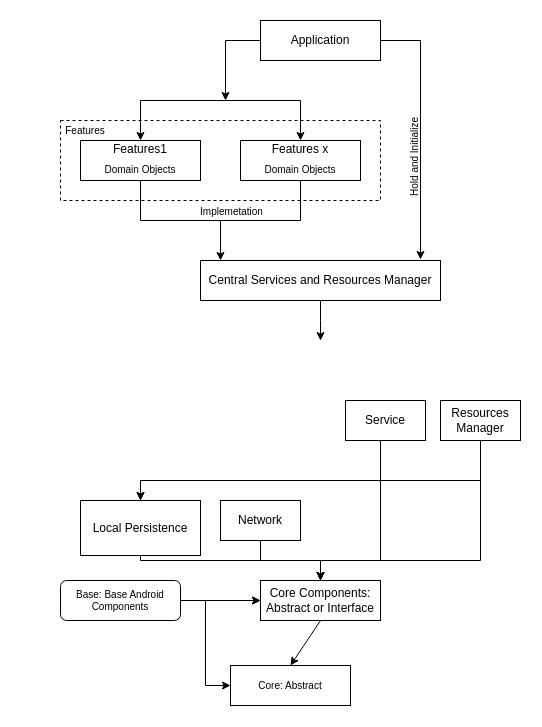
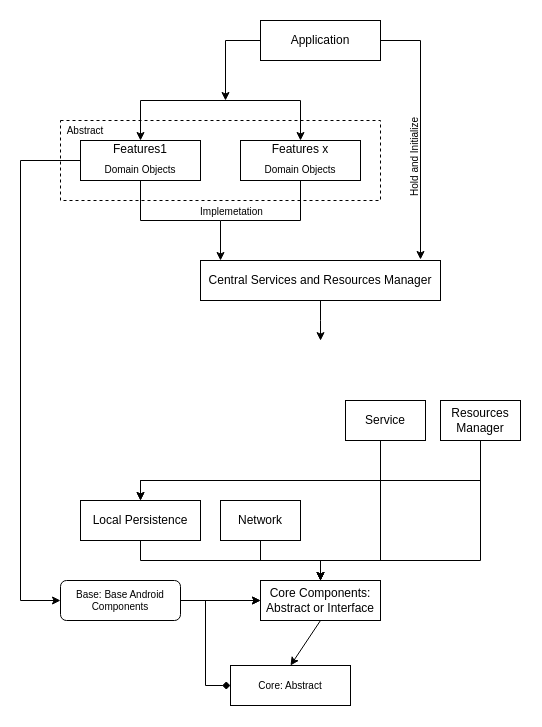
(86, 131) -> (86, 131)
none -> (21, 367)
(141, 528) -> (141, 521)
(222, 686) -> (221, 686)
